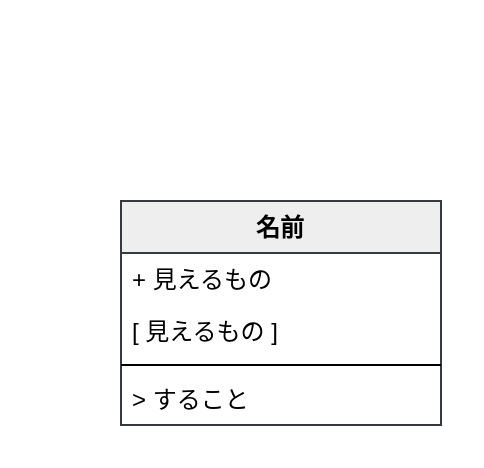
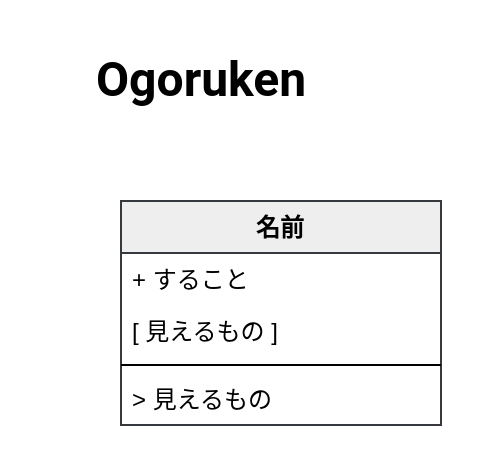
none -> (201, 81)
(202, 280) -> (190, 280)
(190, 400) -> (202, 400)
